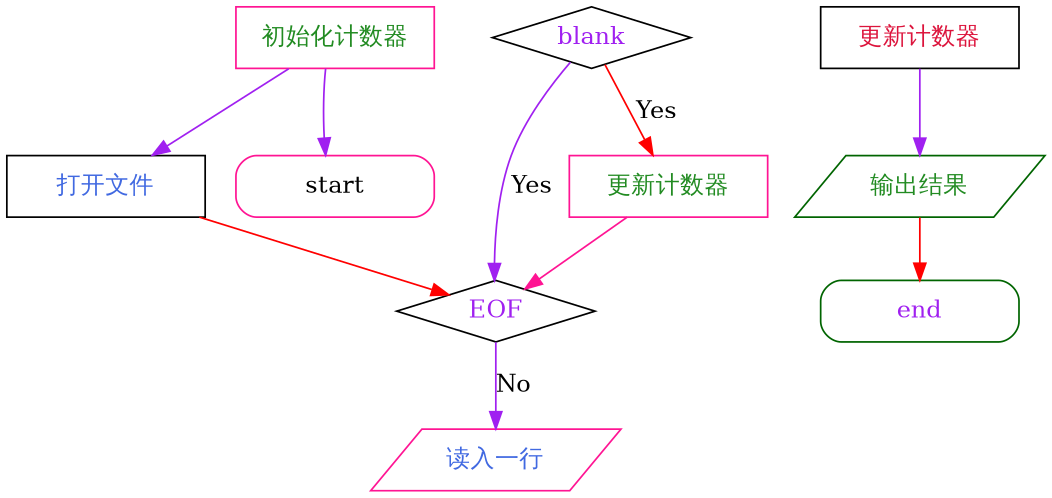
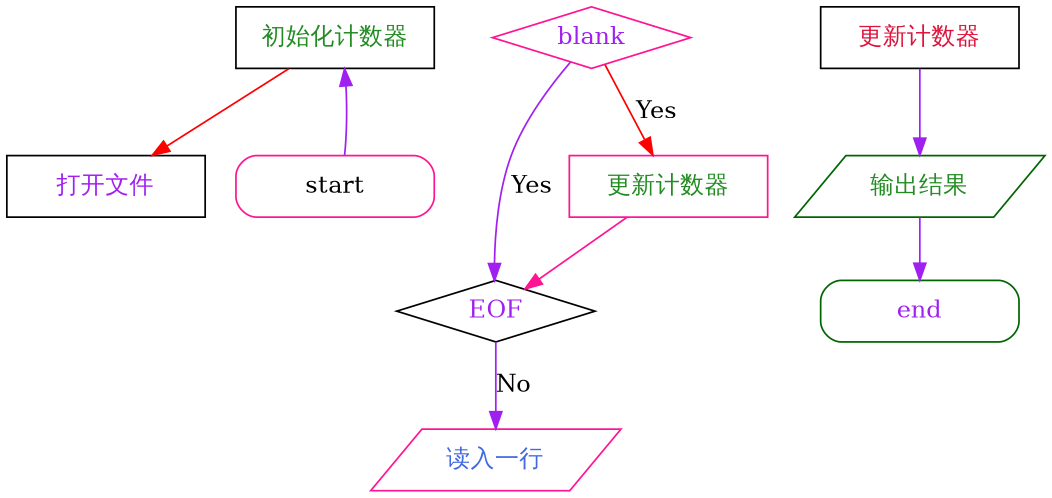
(335, 38) -> (335, 38)
(592, 38) -> (592, 38)
(324, 103) -> (347, 121)
(228, 107) -> (228, 107)
(106, 186) -> (106, 186)
(920, 240) -> (920, 240)
(316, 253) -> none
